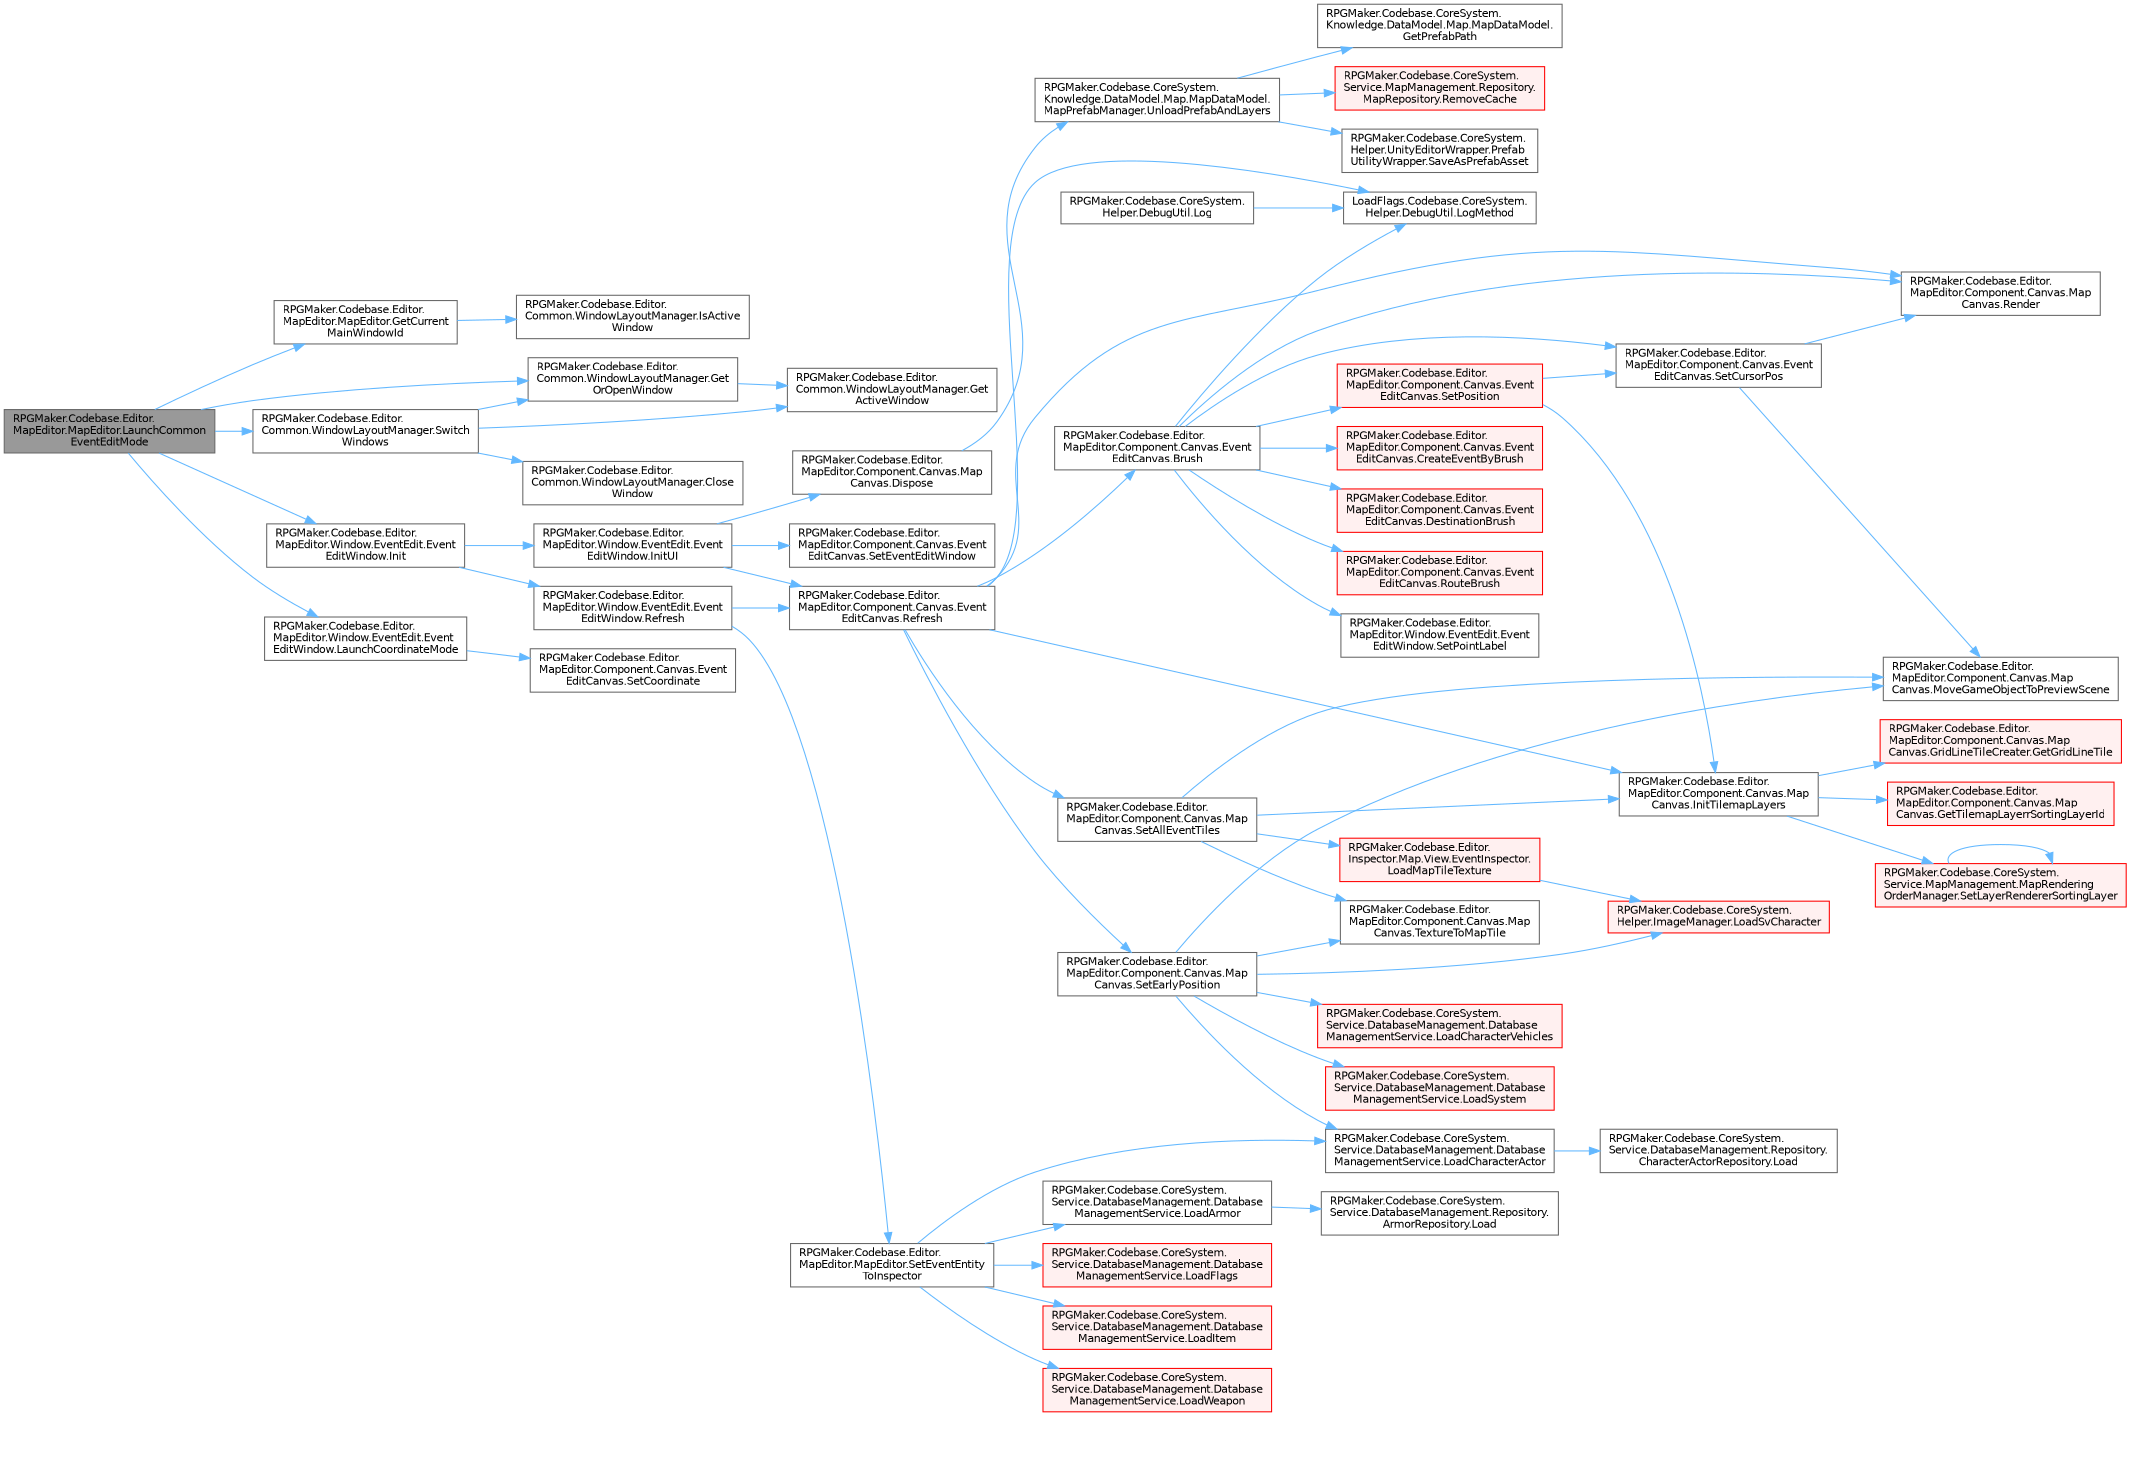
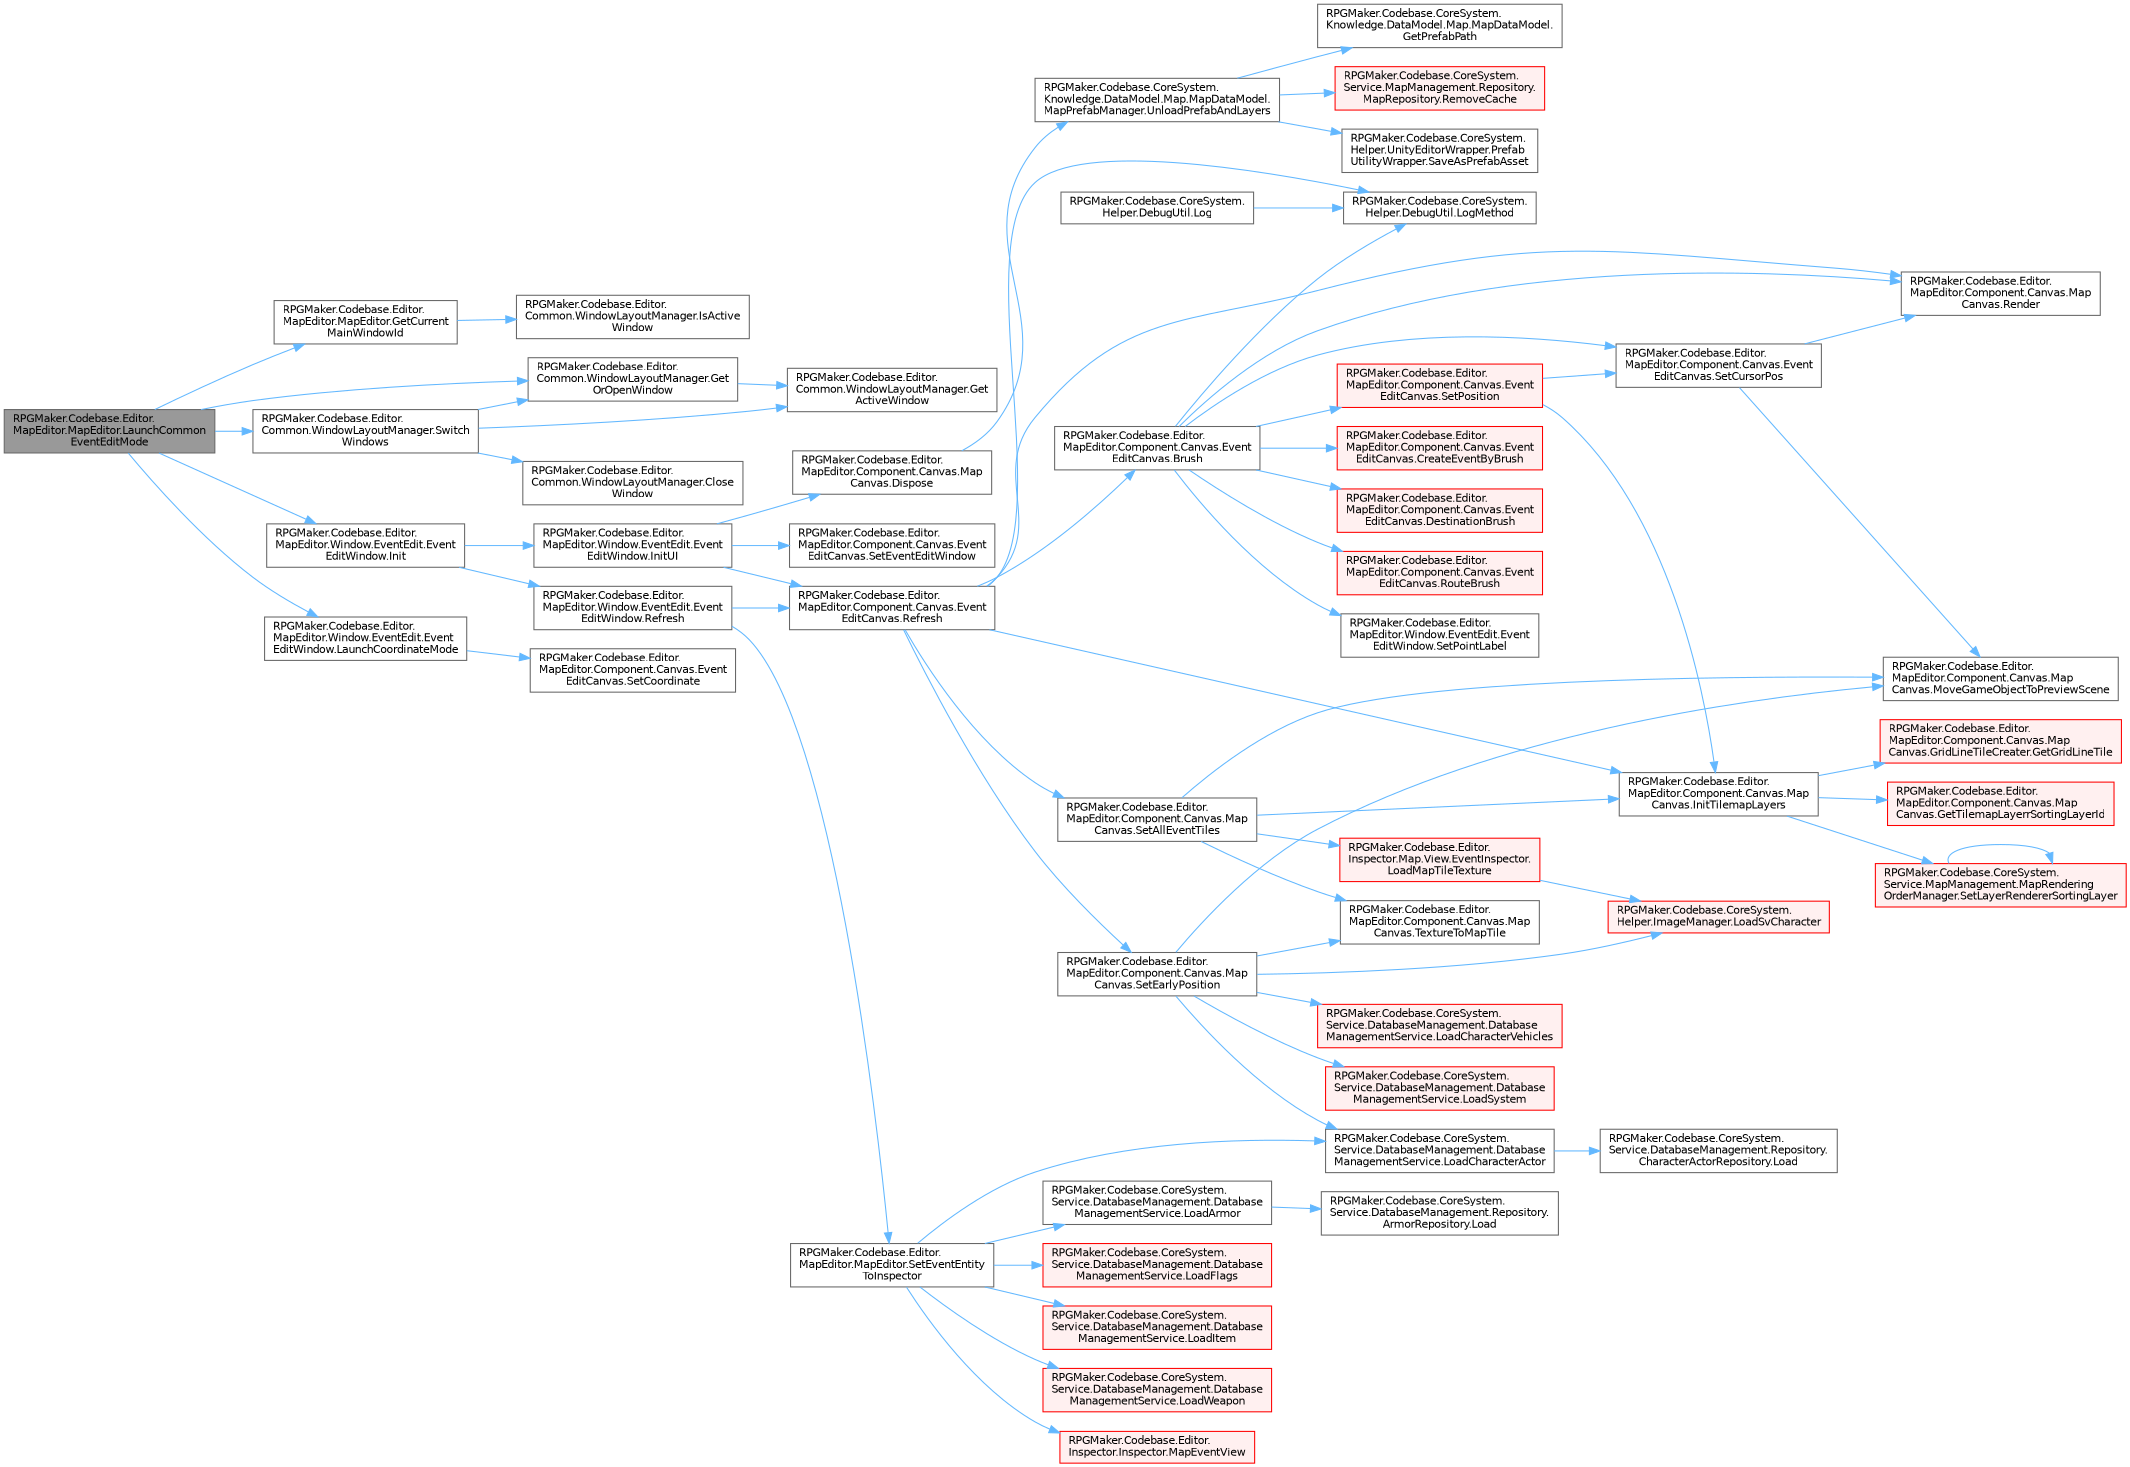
(1440, 208) -> (1440, 208)
none -> (1157, 1447)
